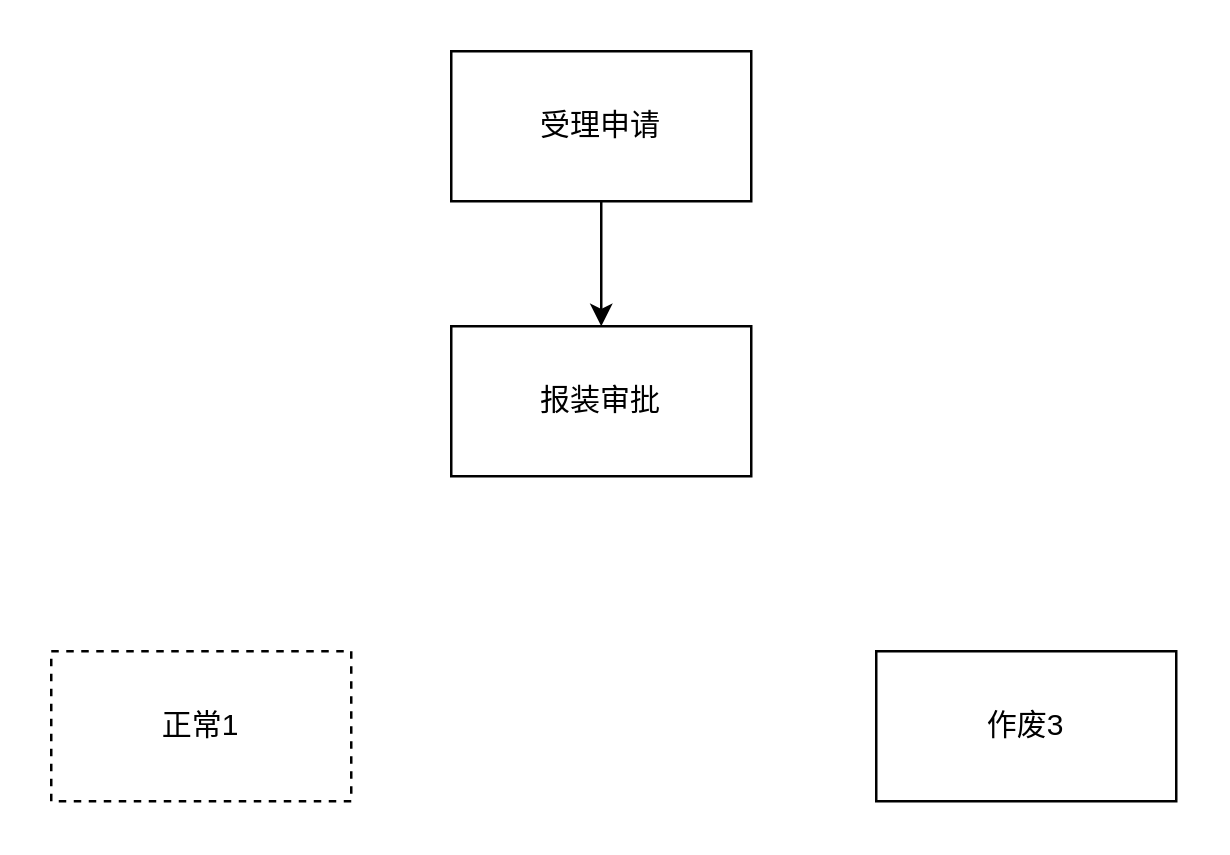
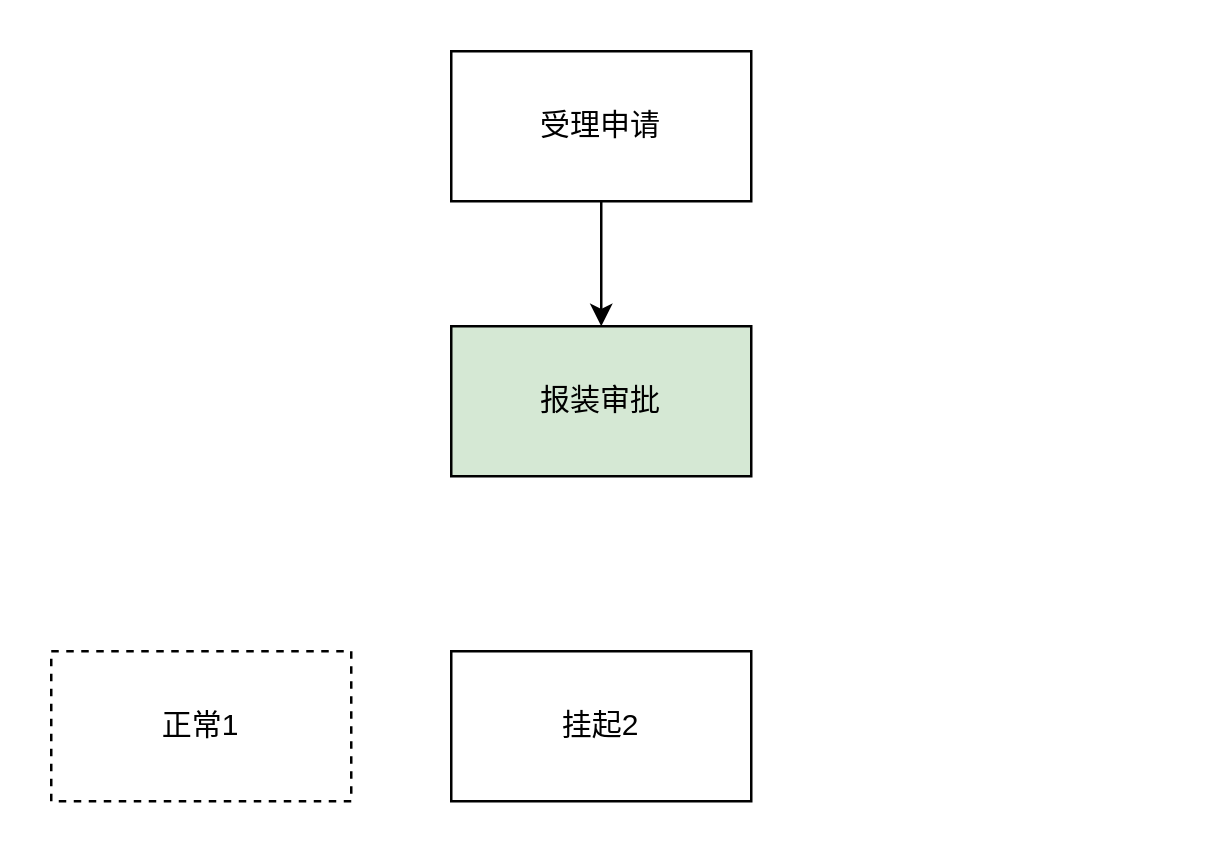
(601, 401) -> (601, 401)
none -> (601, 726)
(1026, 726) -> none
